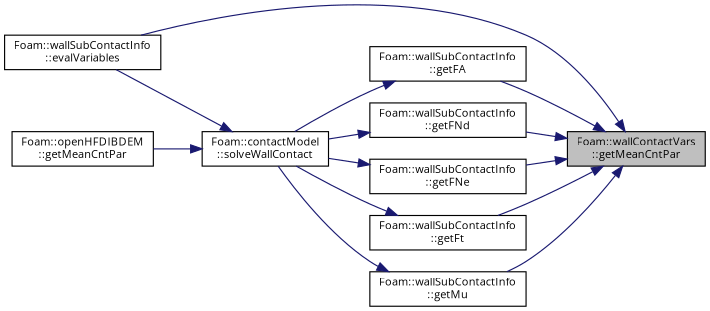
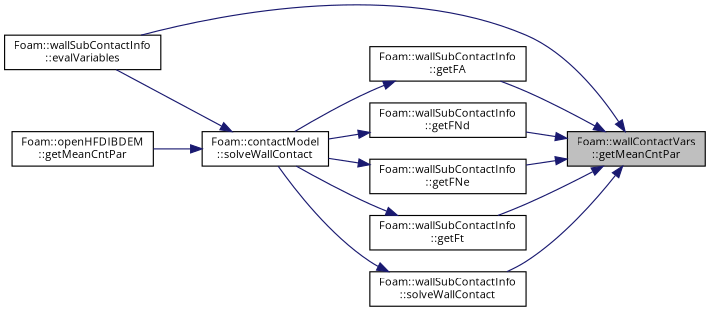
(448, 289) -> (448, 289)
